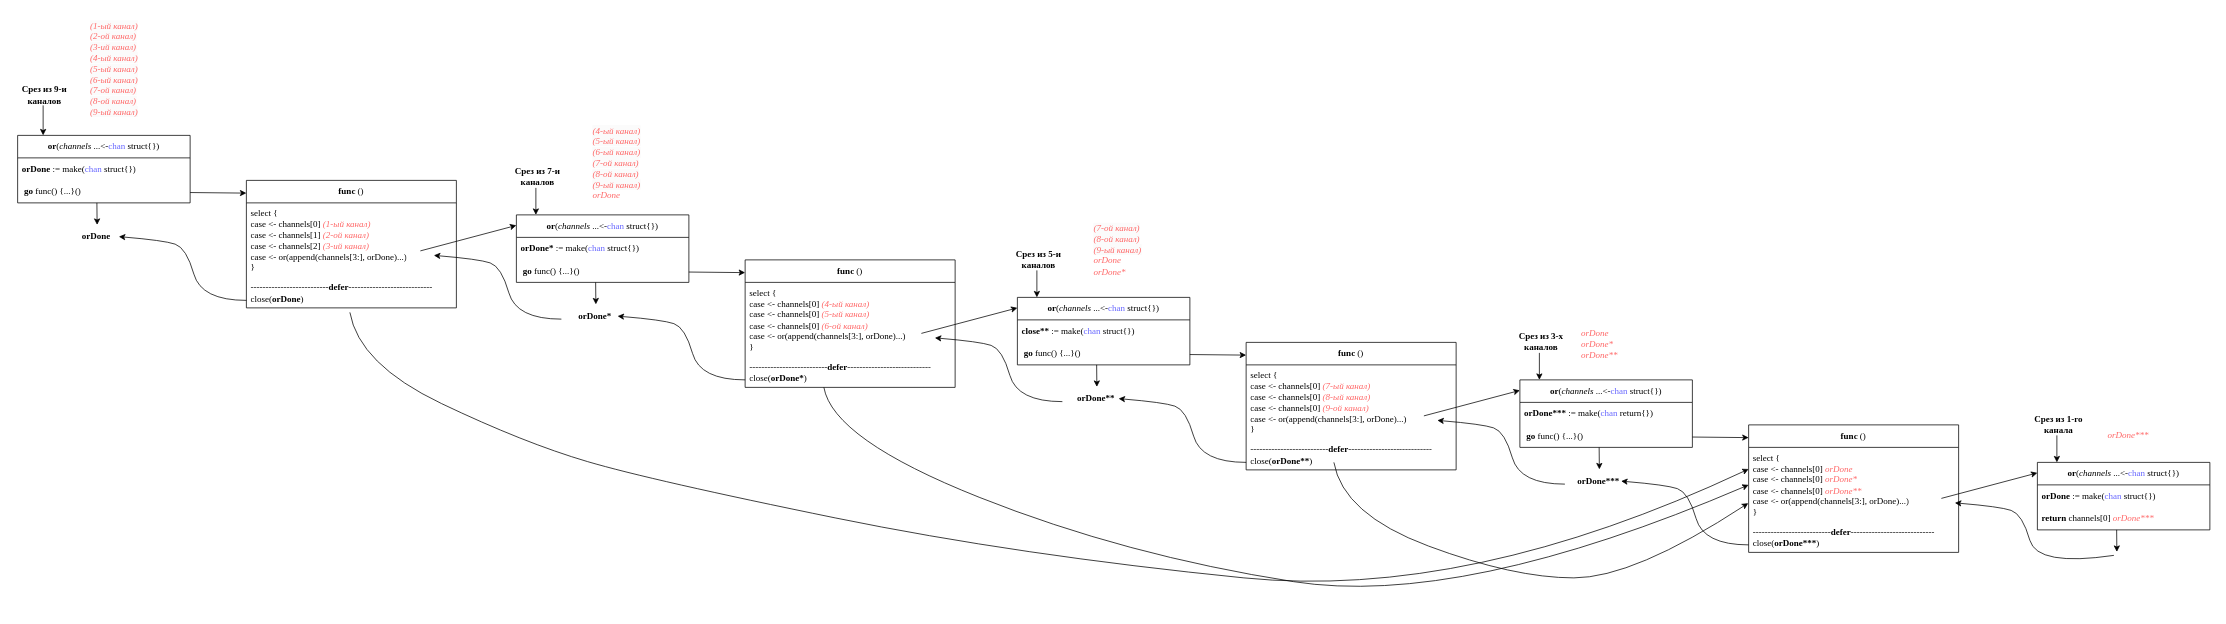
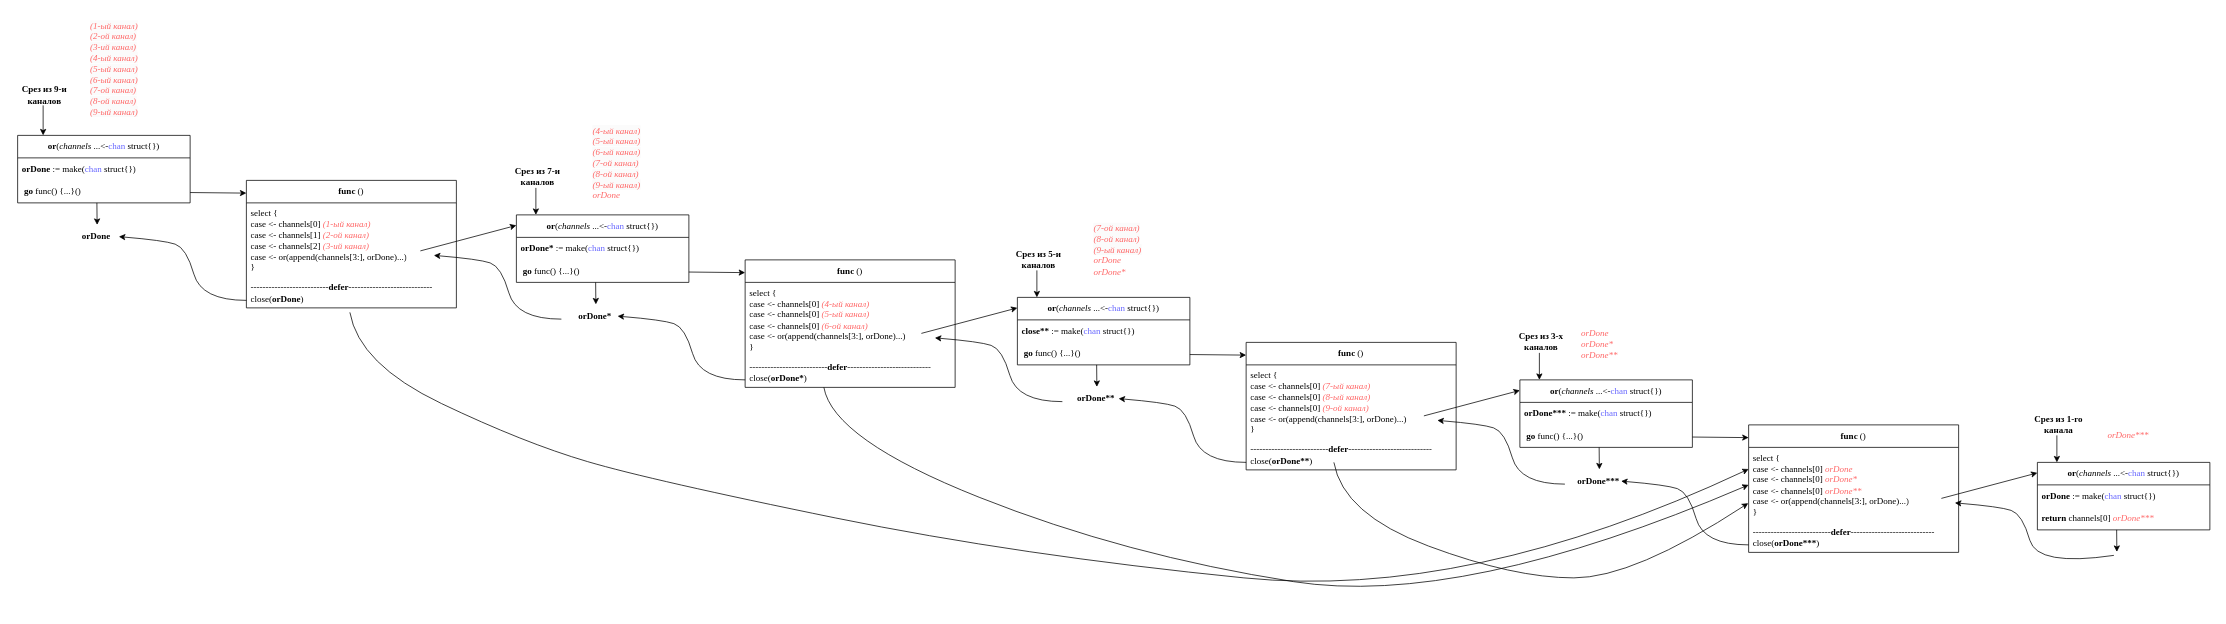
(1600, 414) -> (1600, 414)
